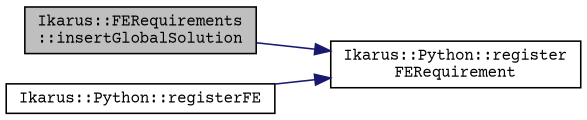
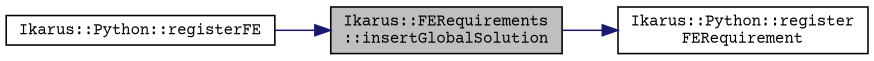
(295, 82) -> (295, 30)
